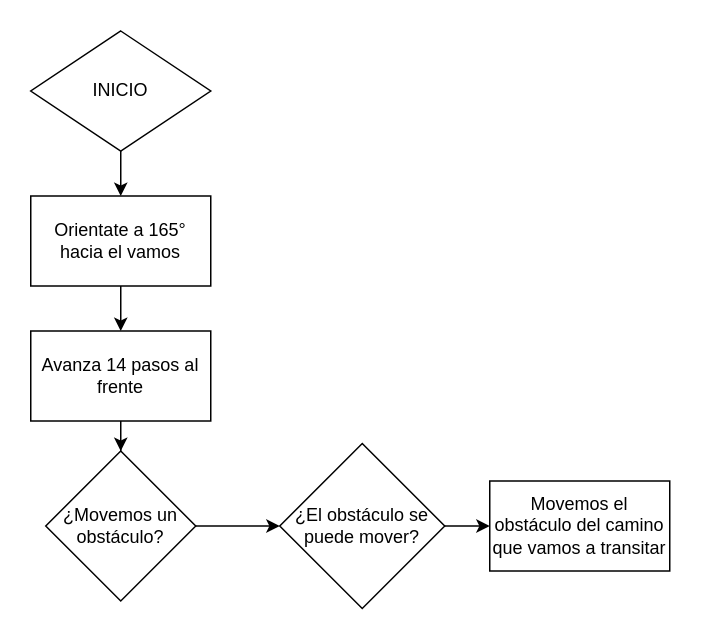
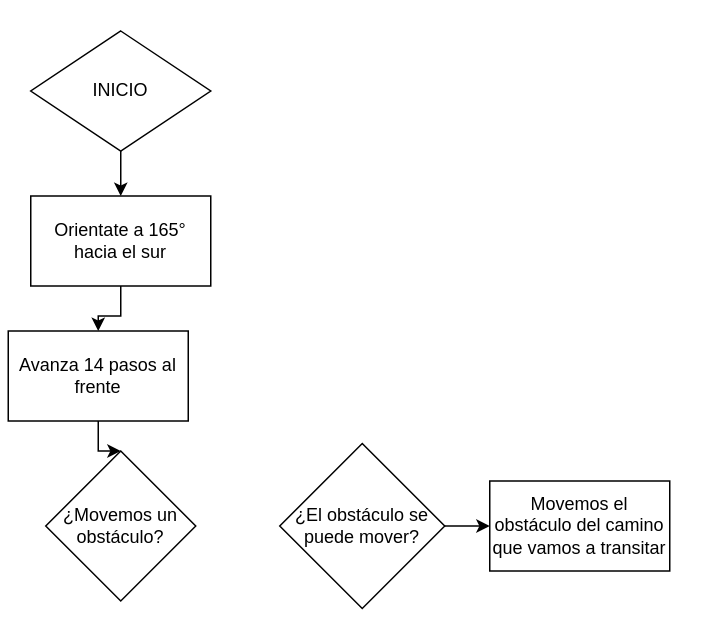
(121, 241) -> (121, 241)
(121, 376) -> (98, 376)
(233, 526) -> none
